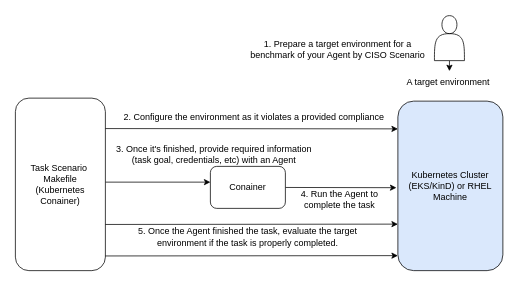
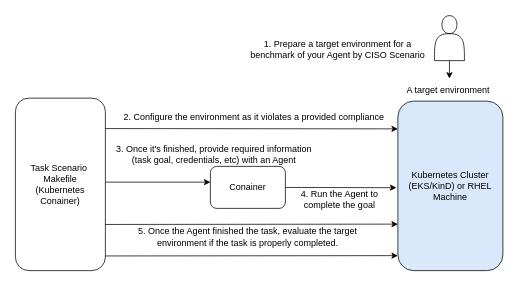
(449, 82) -> (449, 90)
(340, 199) -> (340, 199)
